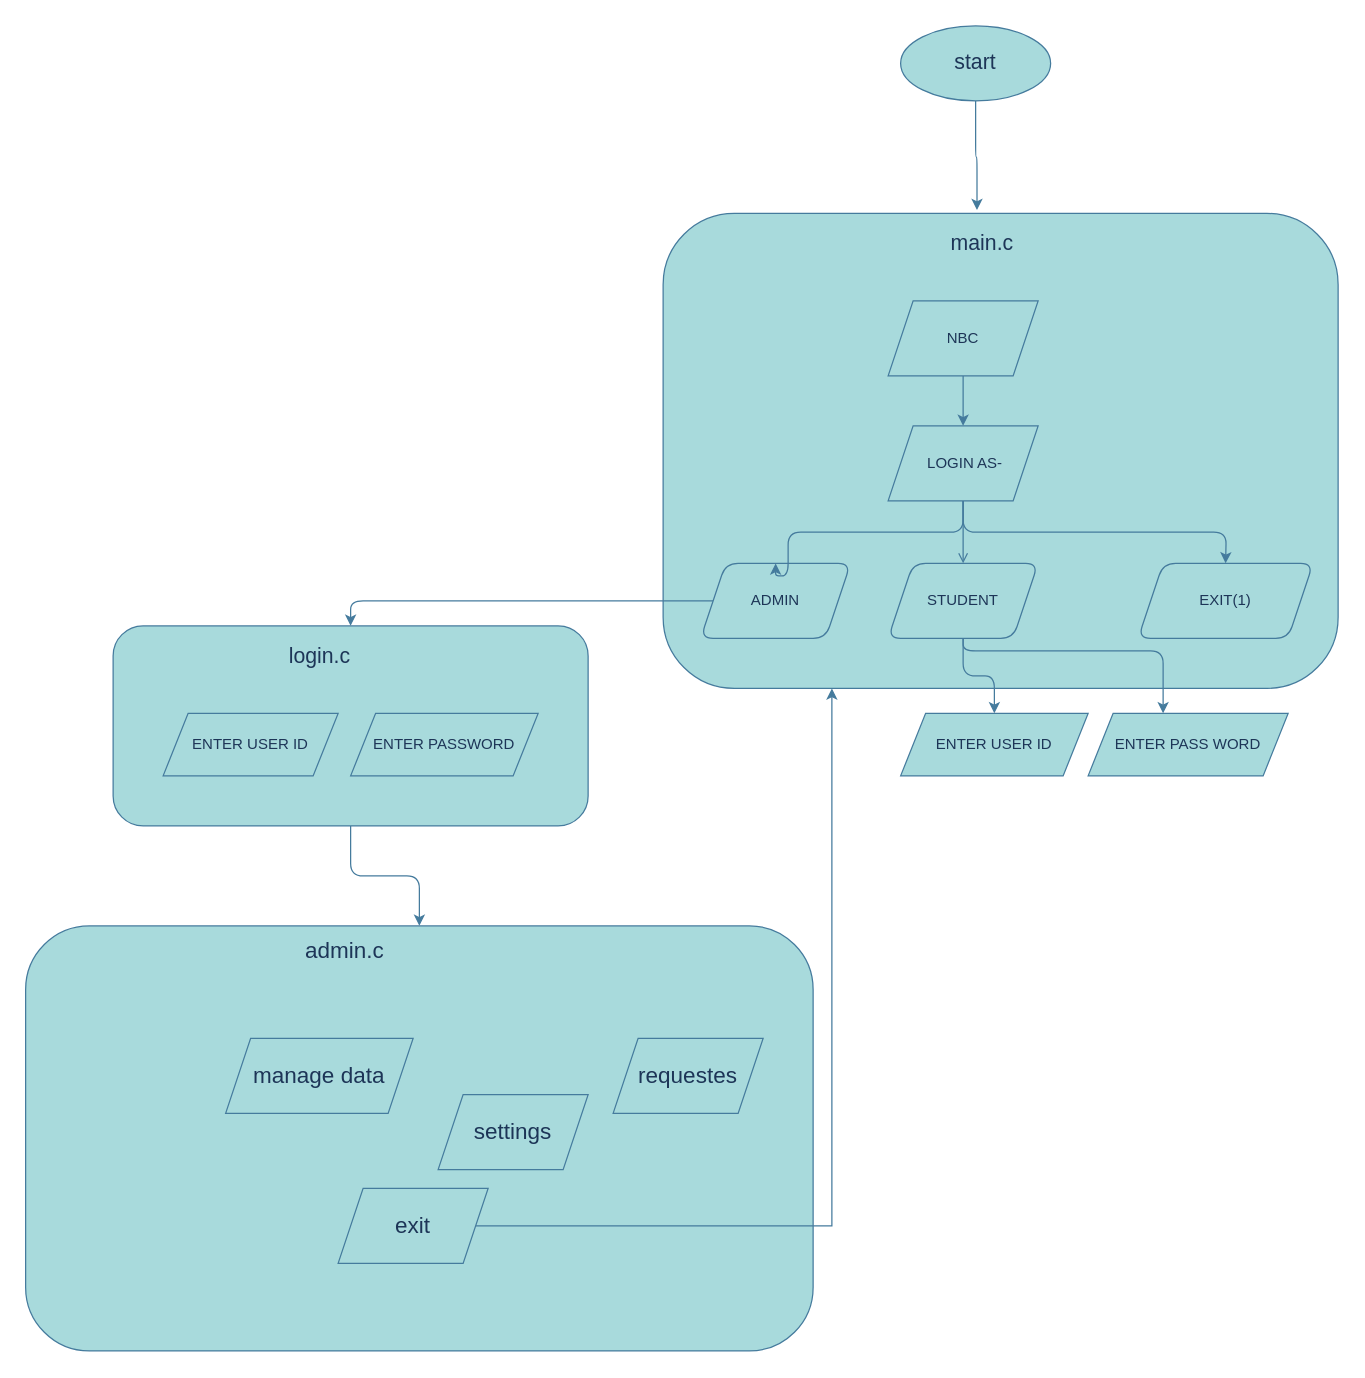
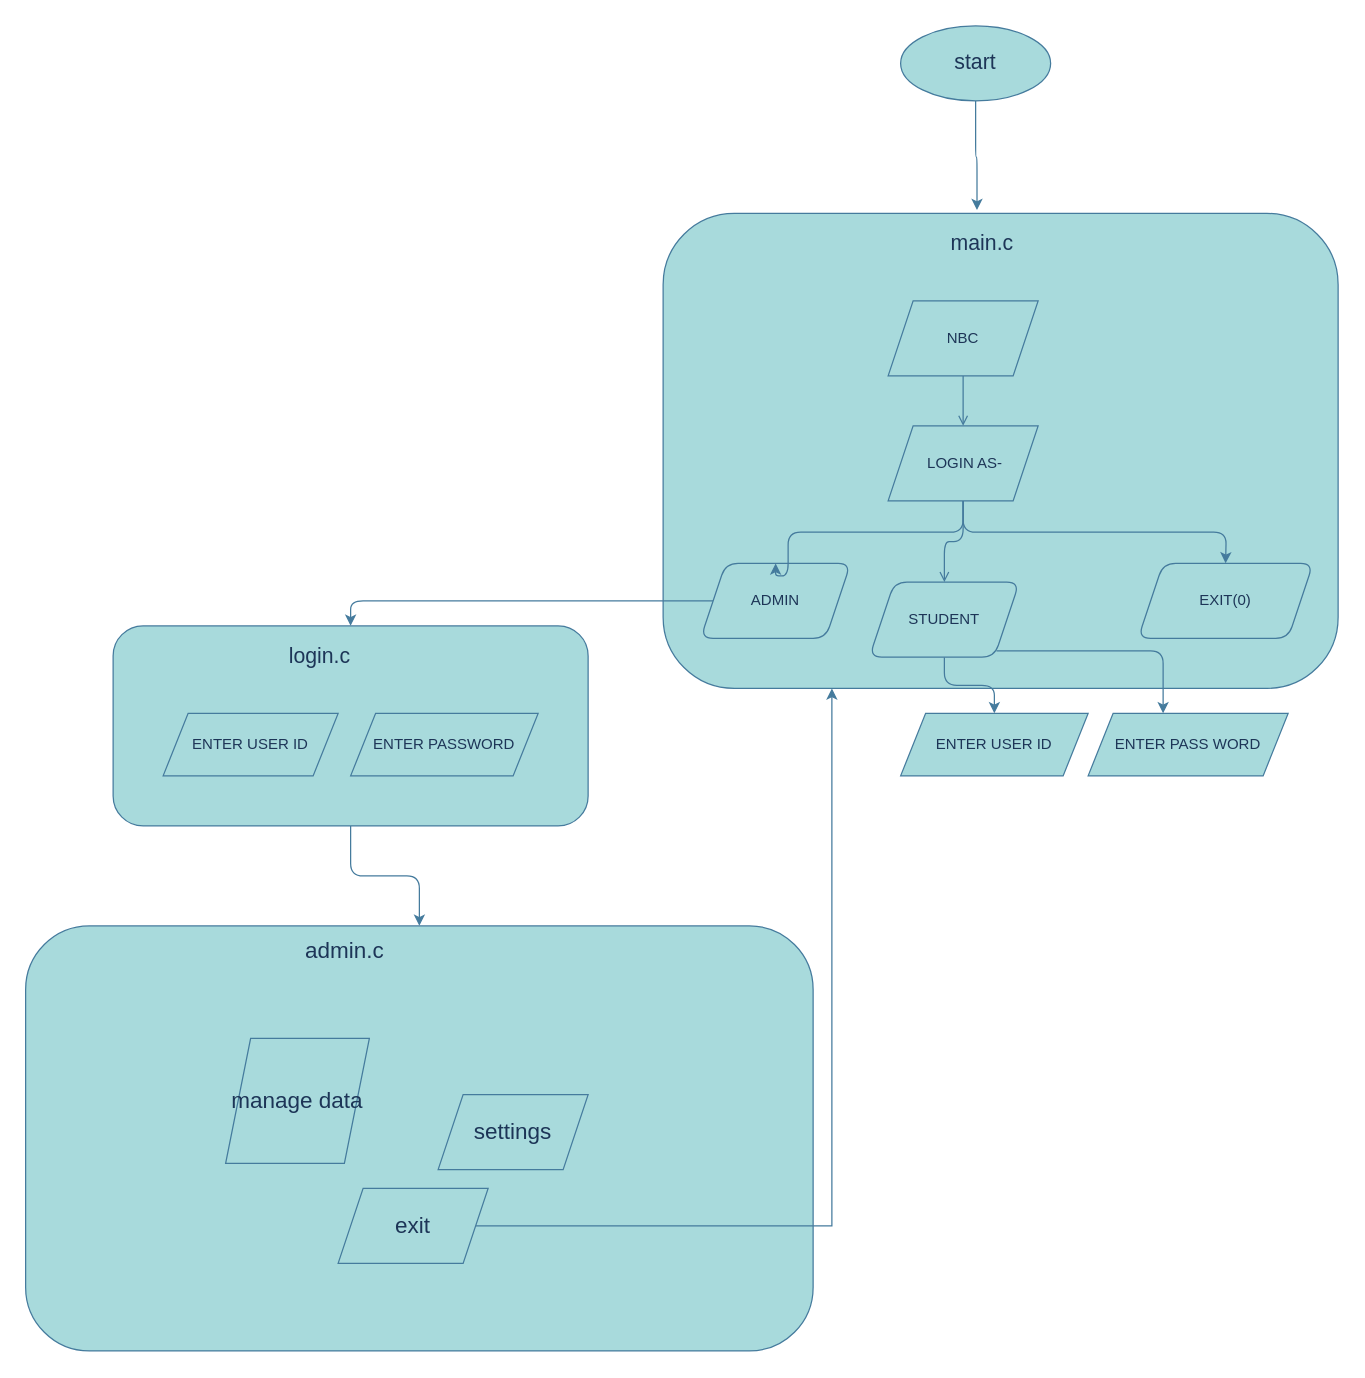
(963, 416) -> (963, 417)
(963, 601) -> (944, 619)
(1226, 601) -> (1226, 601)
(319, 1076) -> (298, 1101)
(688, 1076) -> none
